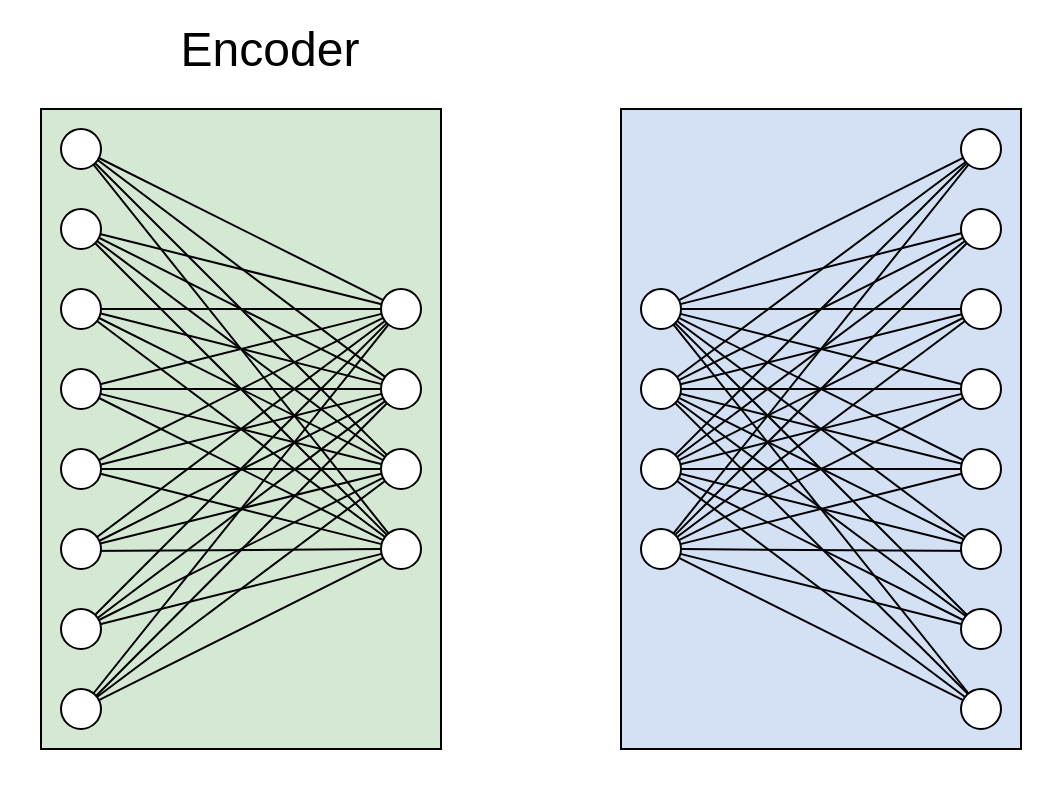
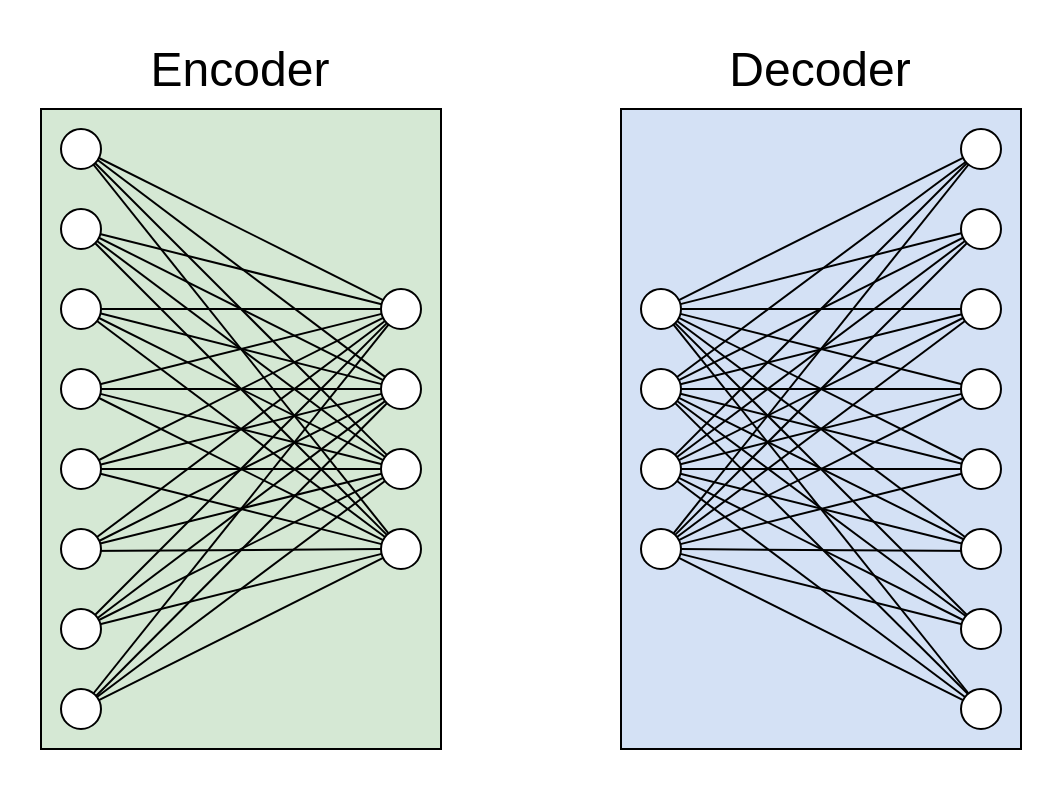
(271, 51) -> (241, 71)
none -> (821, 71)
